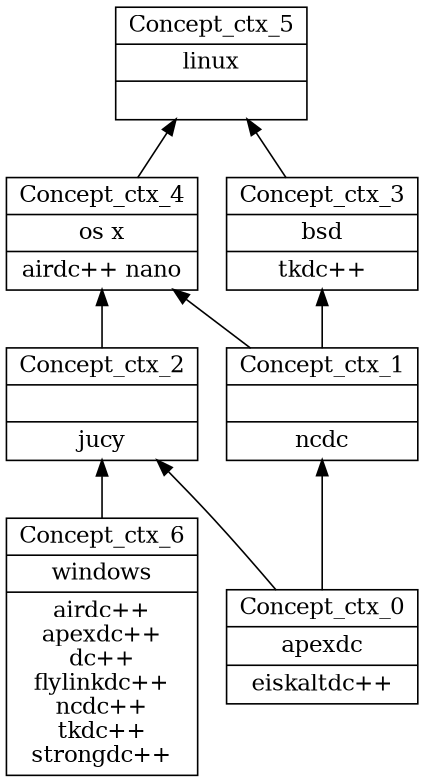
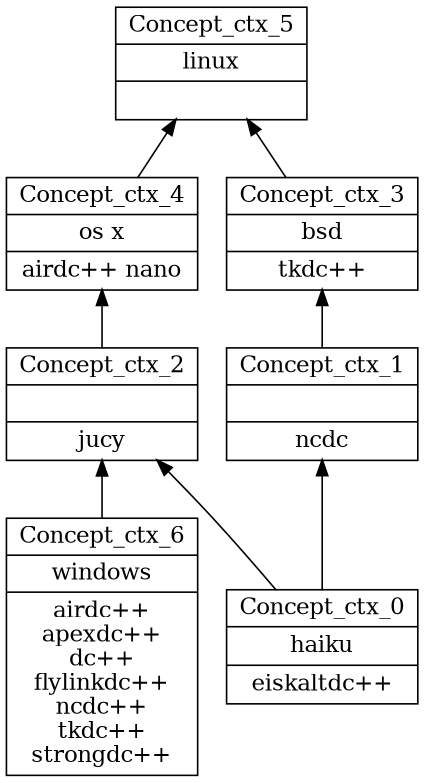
(218, 324) -> none
(322, 645) -> (322, 645)
